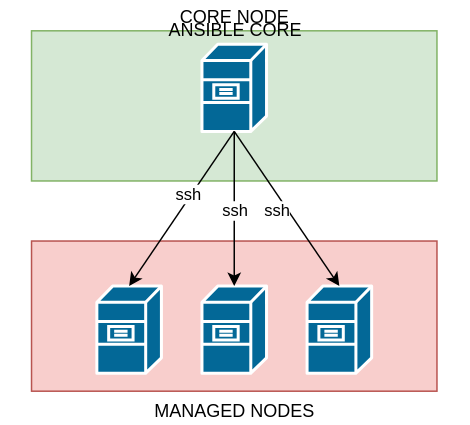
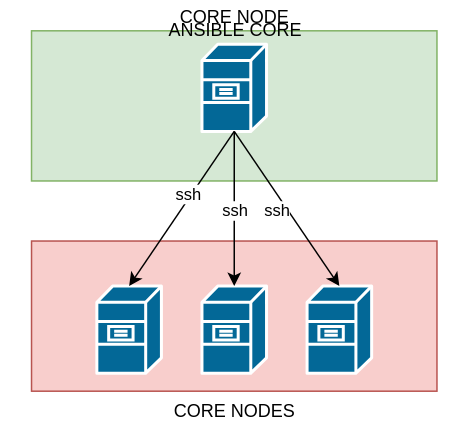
(235, 412) -> (235, 412)
